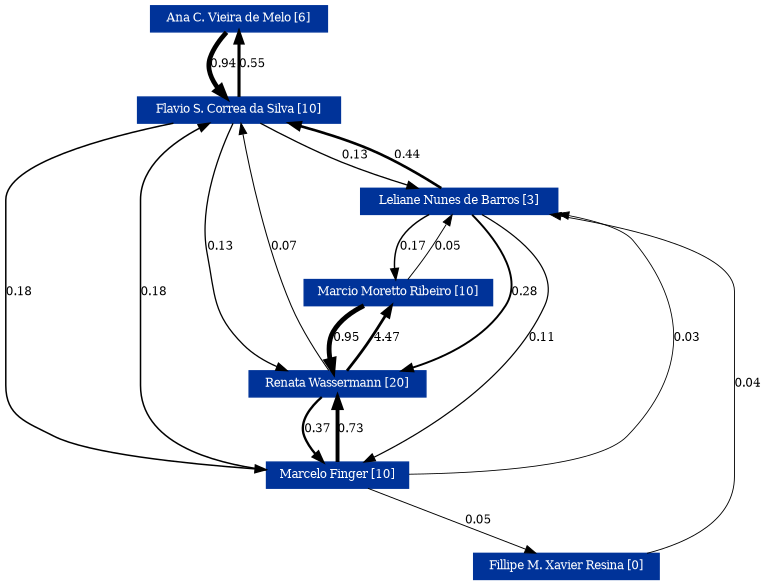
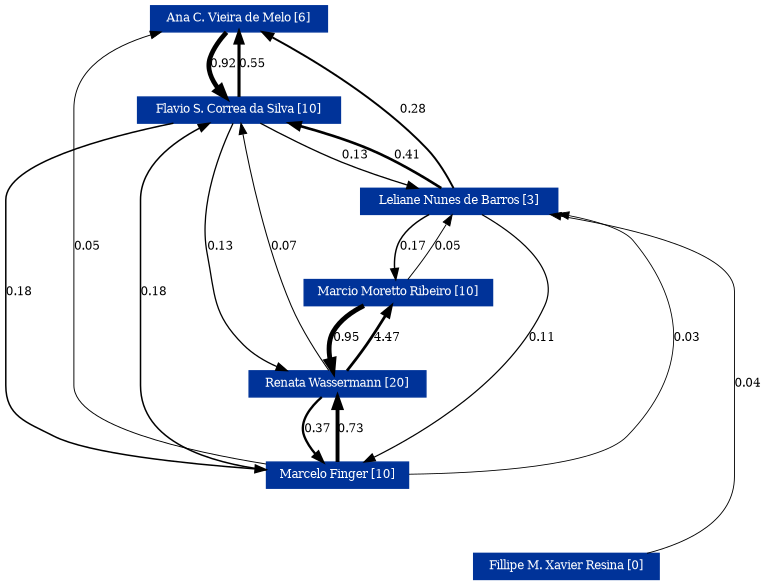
(224, 64) -> (224, 64)
(408, 156) -> (408, 156)
(503, 310) -> (373, 101)
(447, 519) -> (74, 298)
